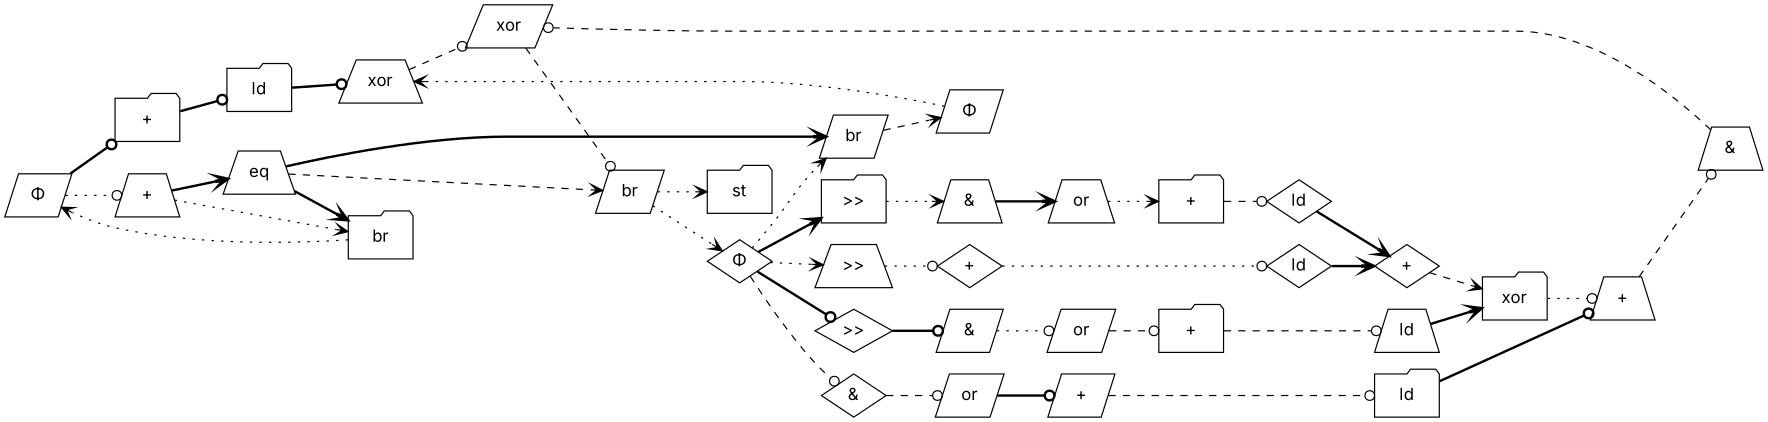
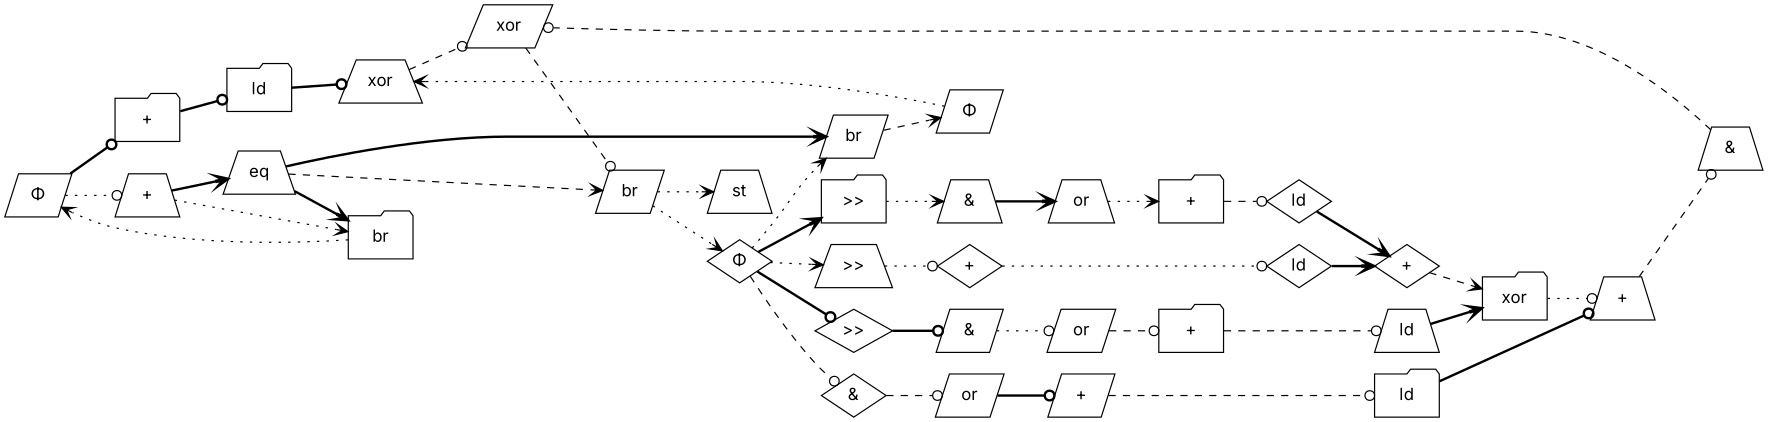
(740, 192) -> (740, 192)
